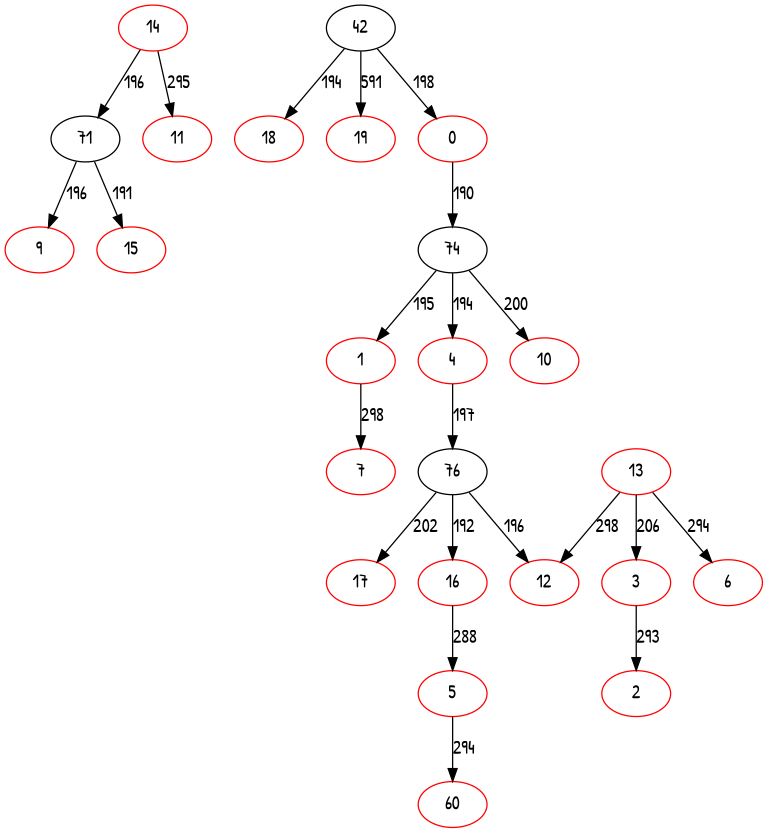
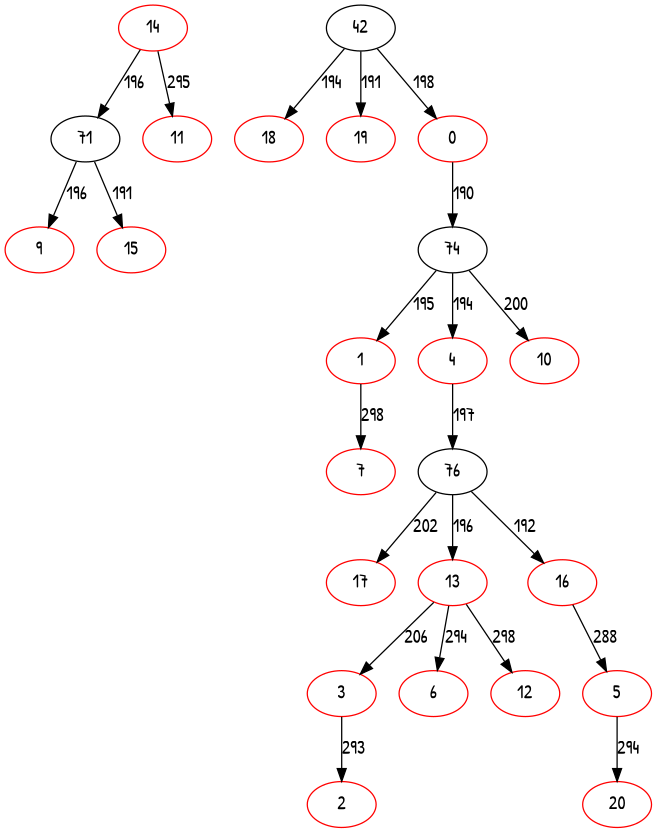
(372, 84) -> (371, 84)
(494, 522) -> (453, 521)
(453, 805) -> (617, 805)
